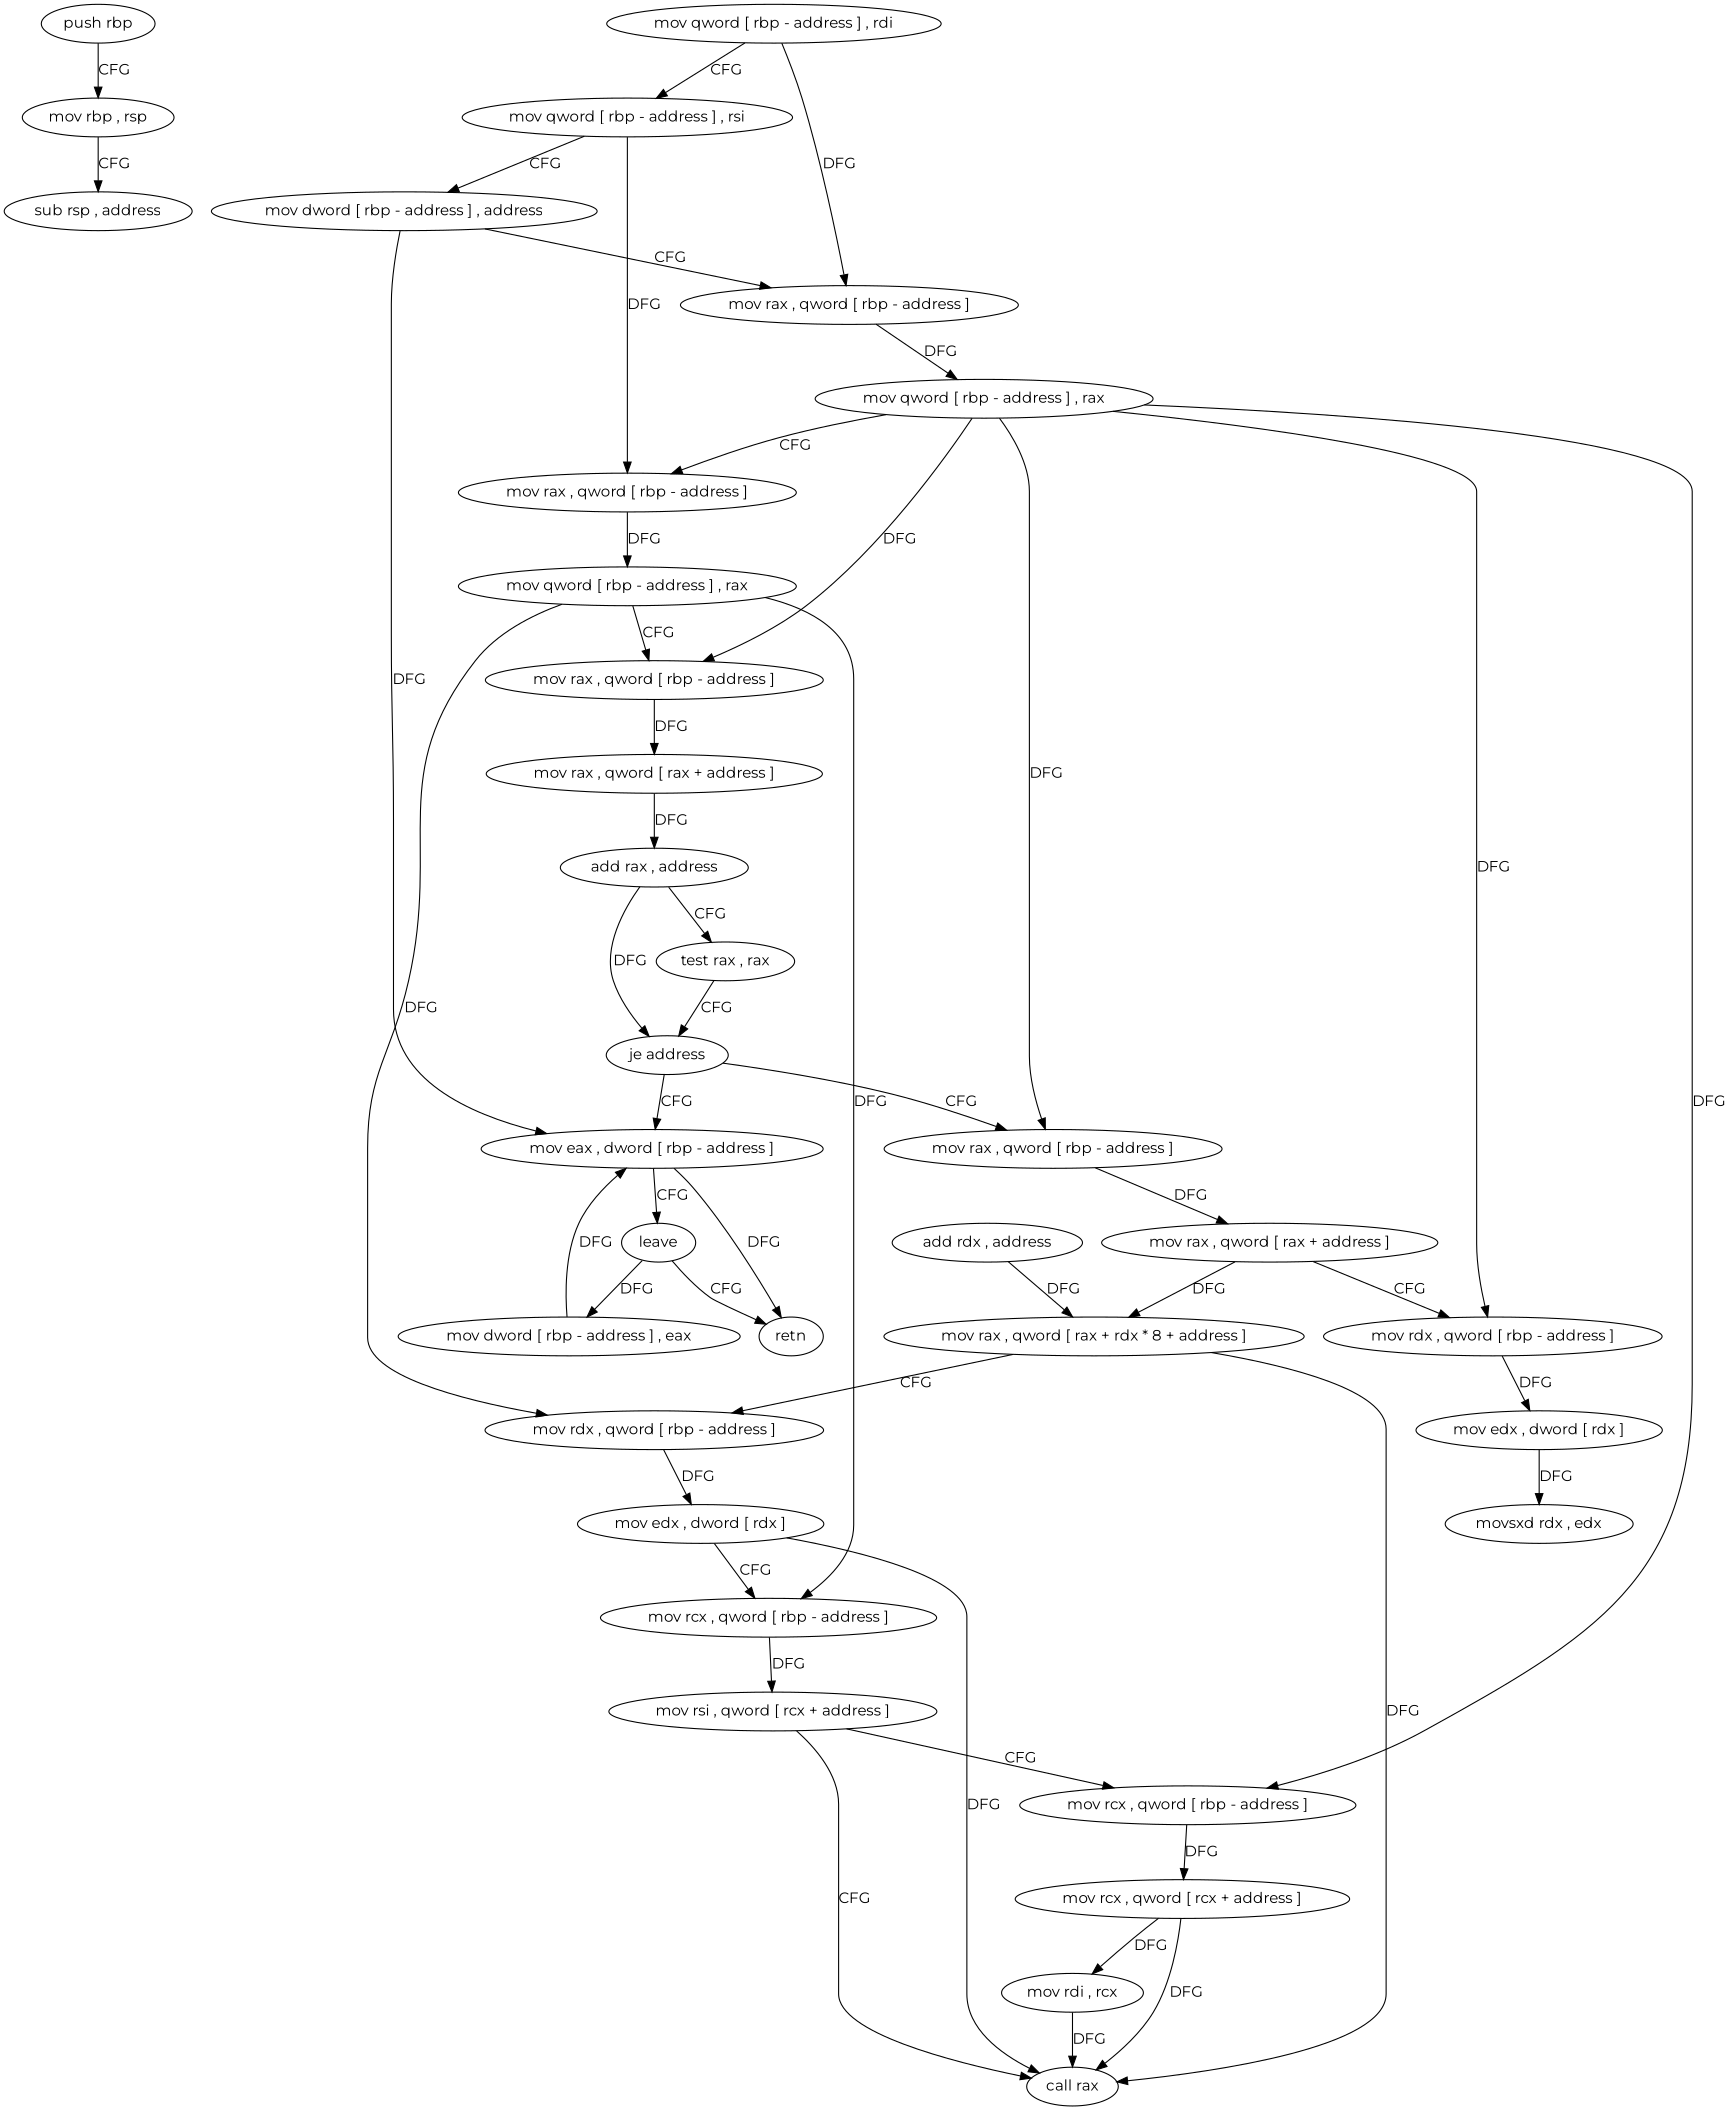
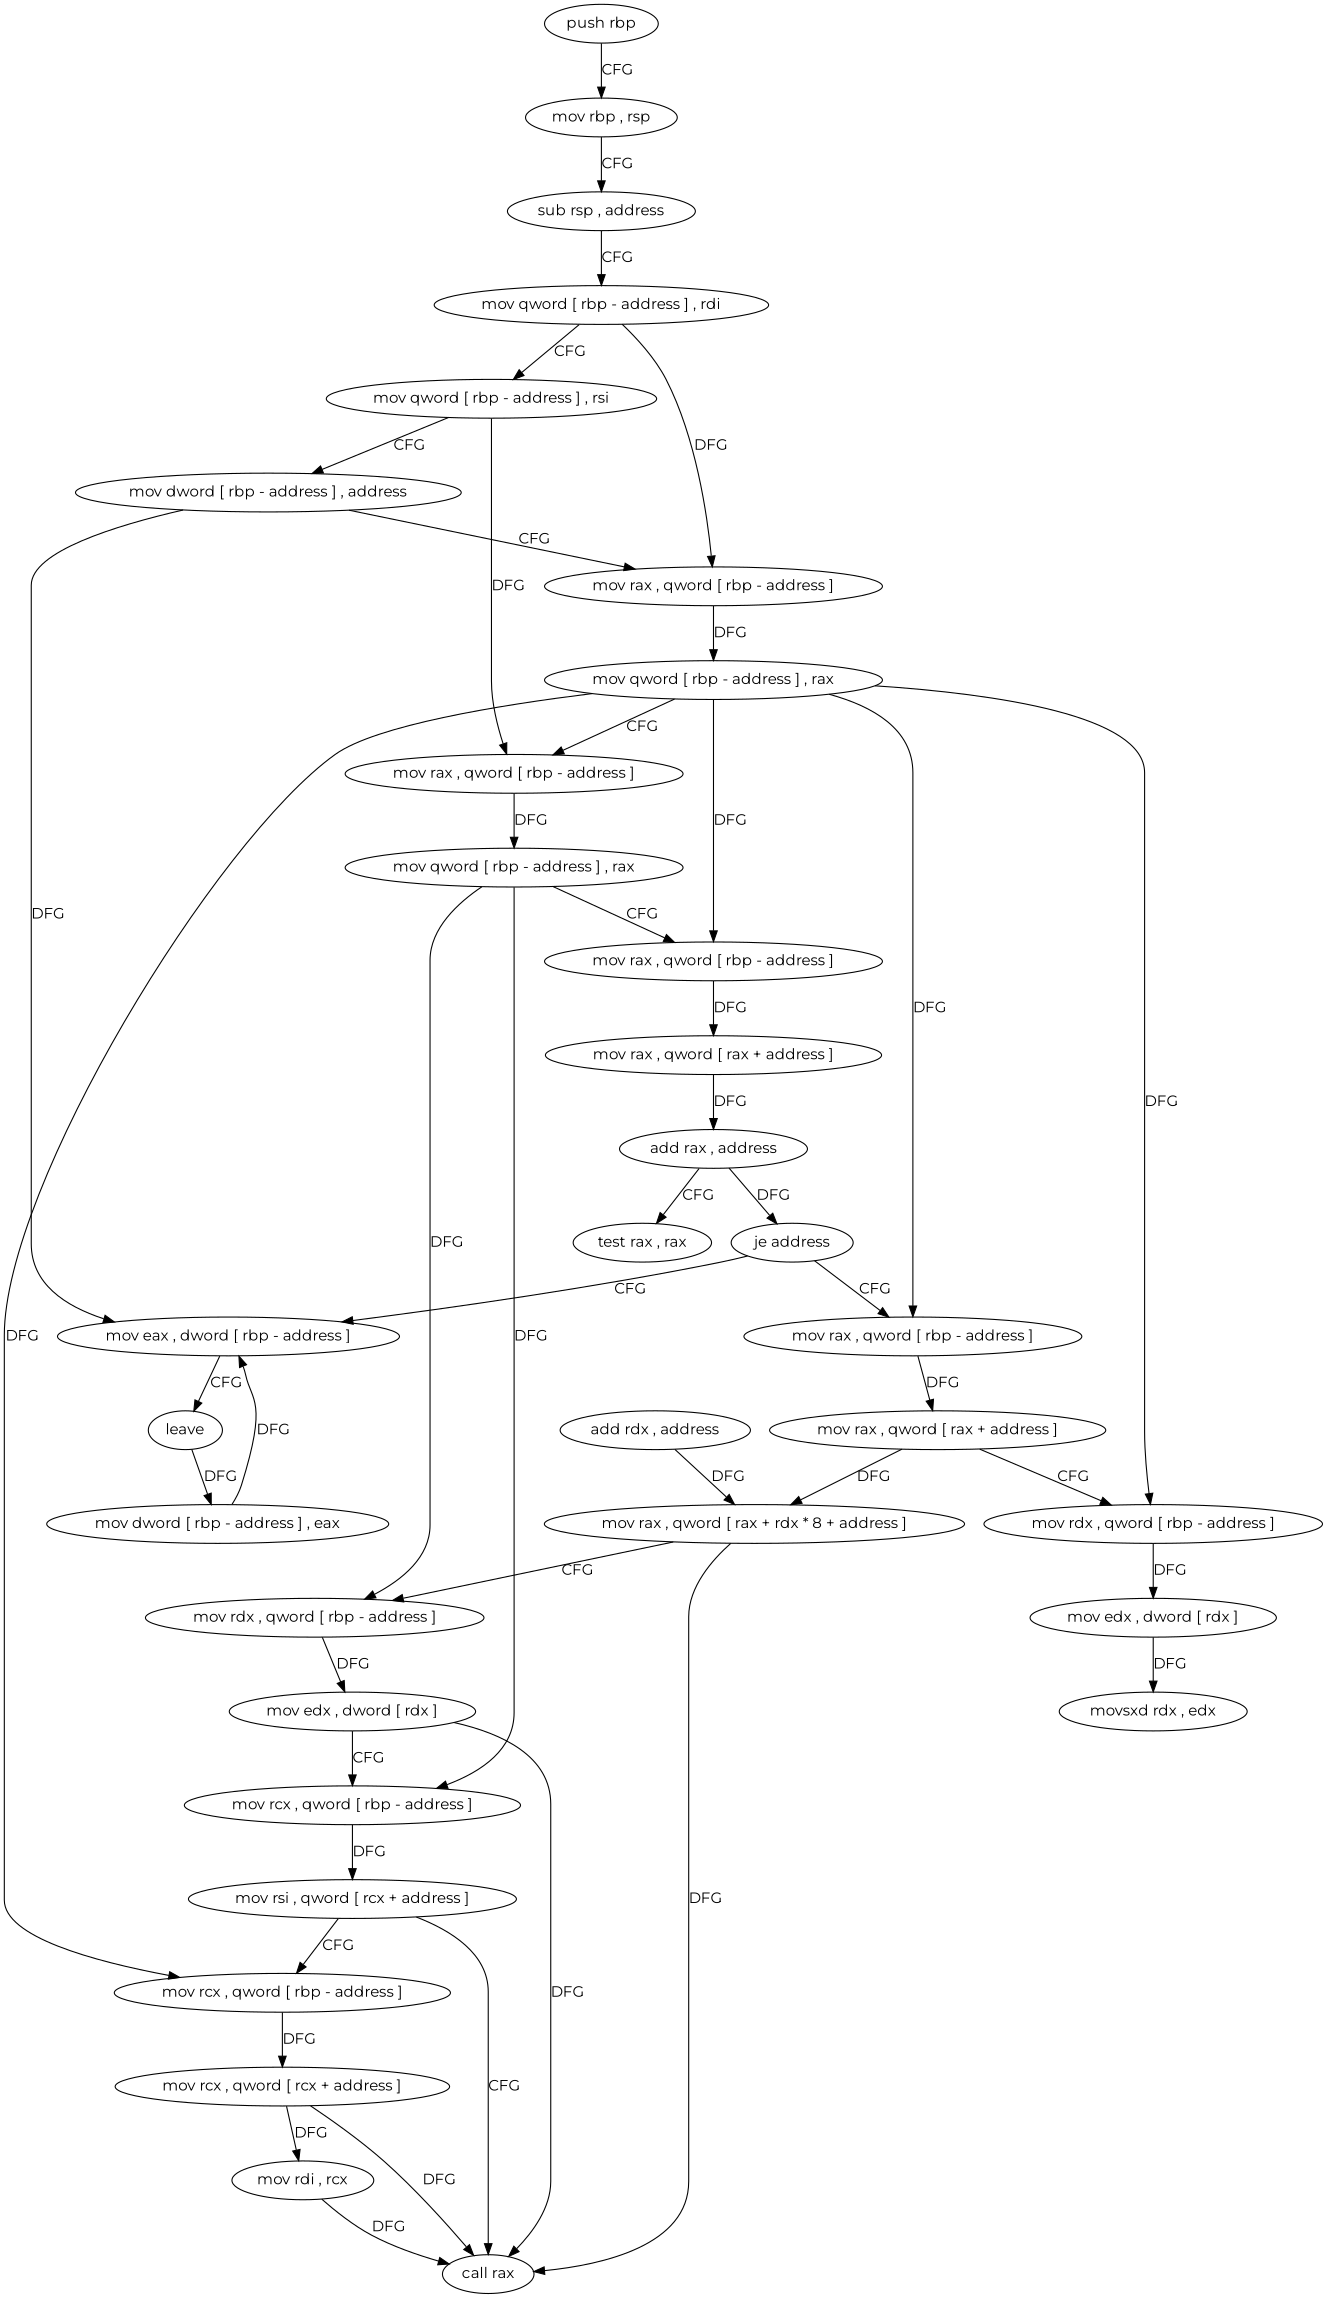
none -> (601, 253)
(699, 1004) -> none
(791, 1336) -> none
